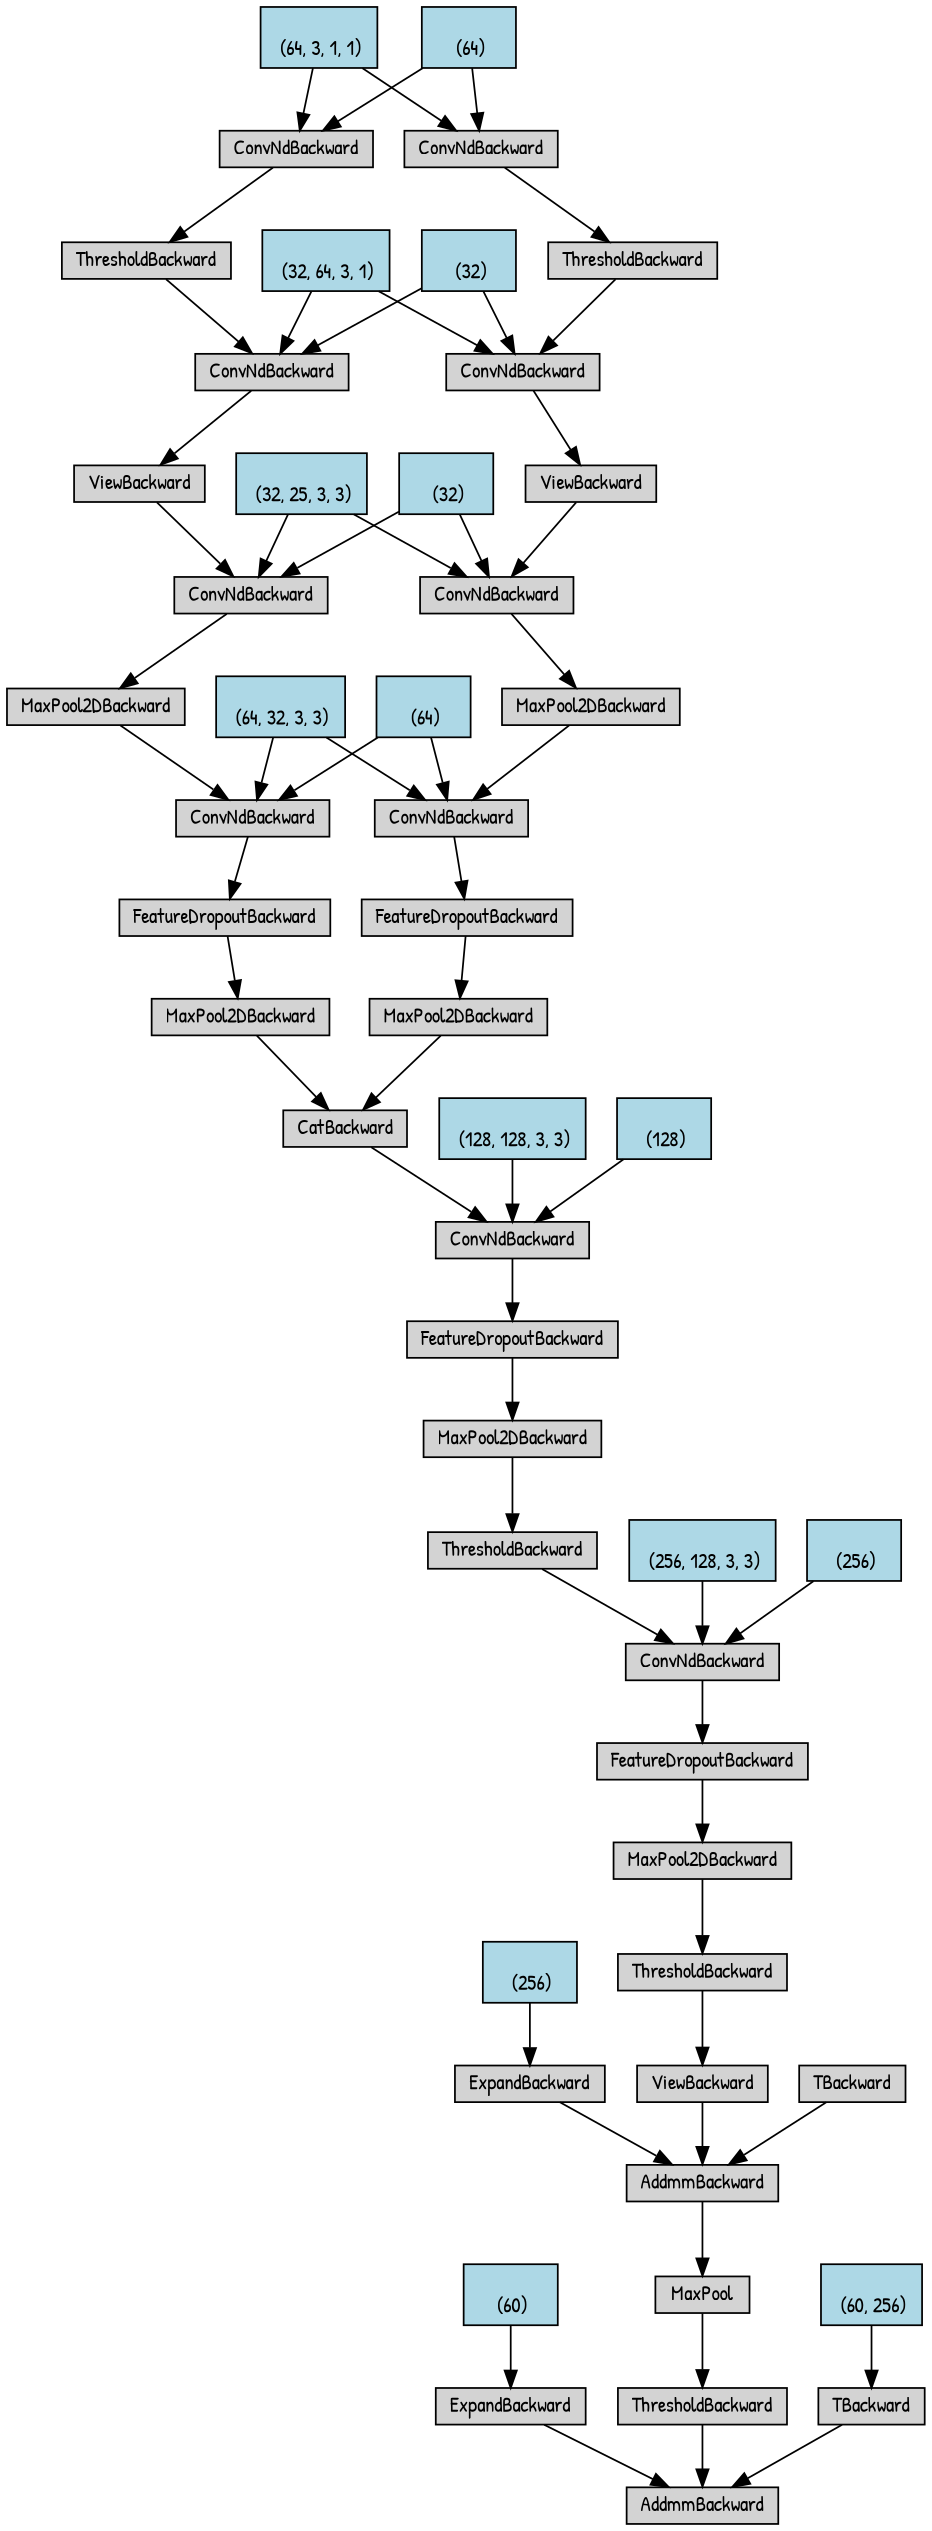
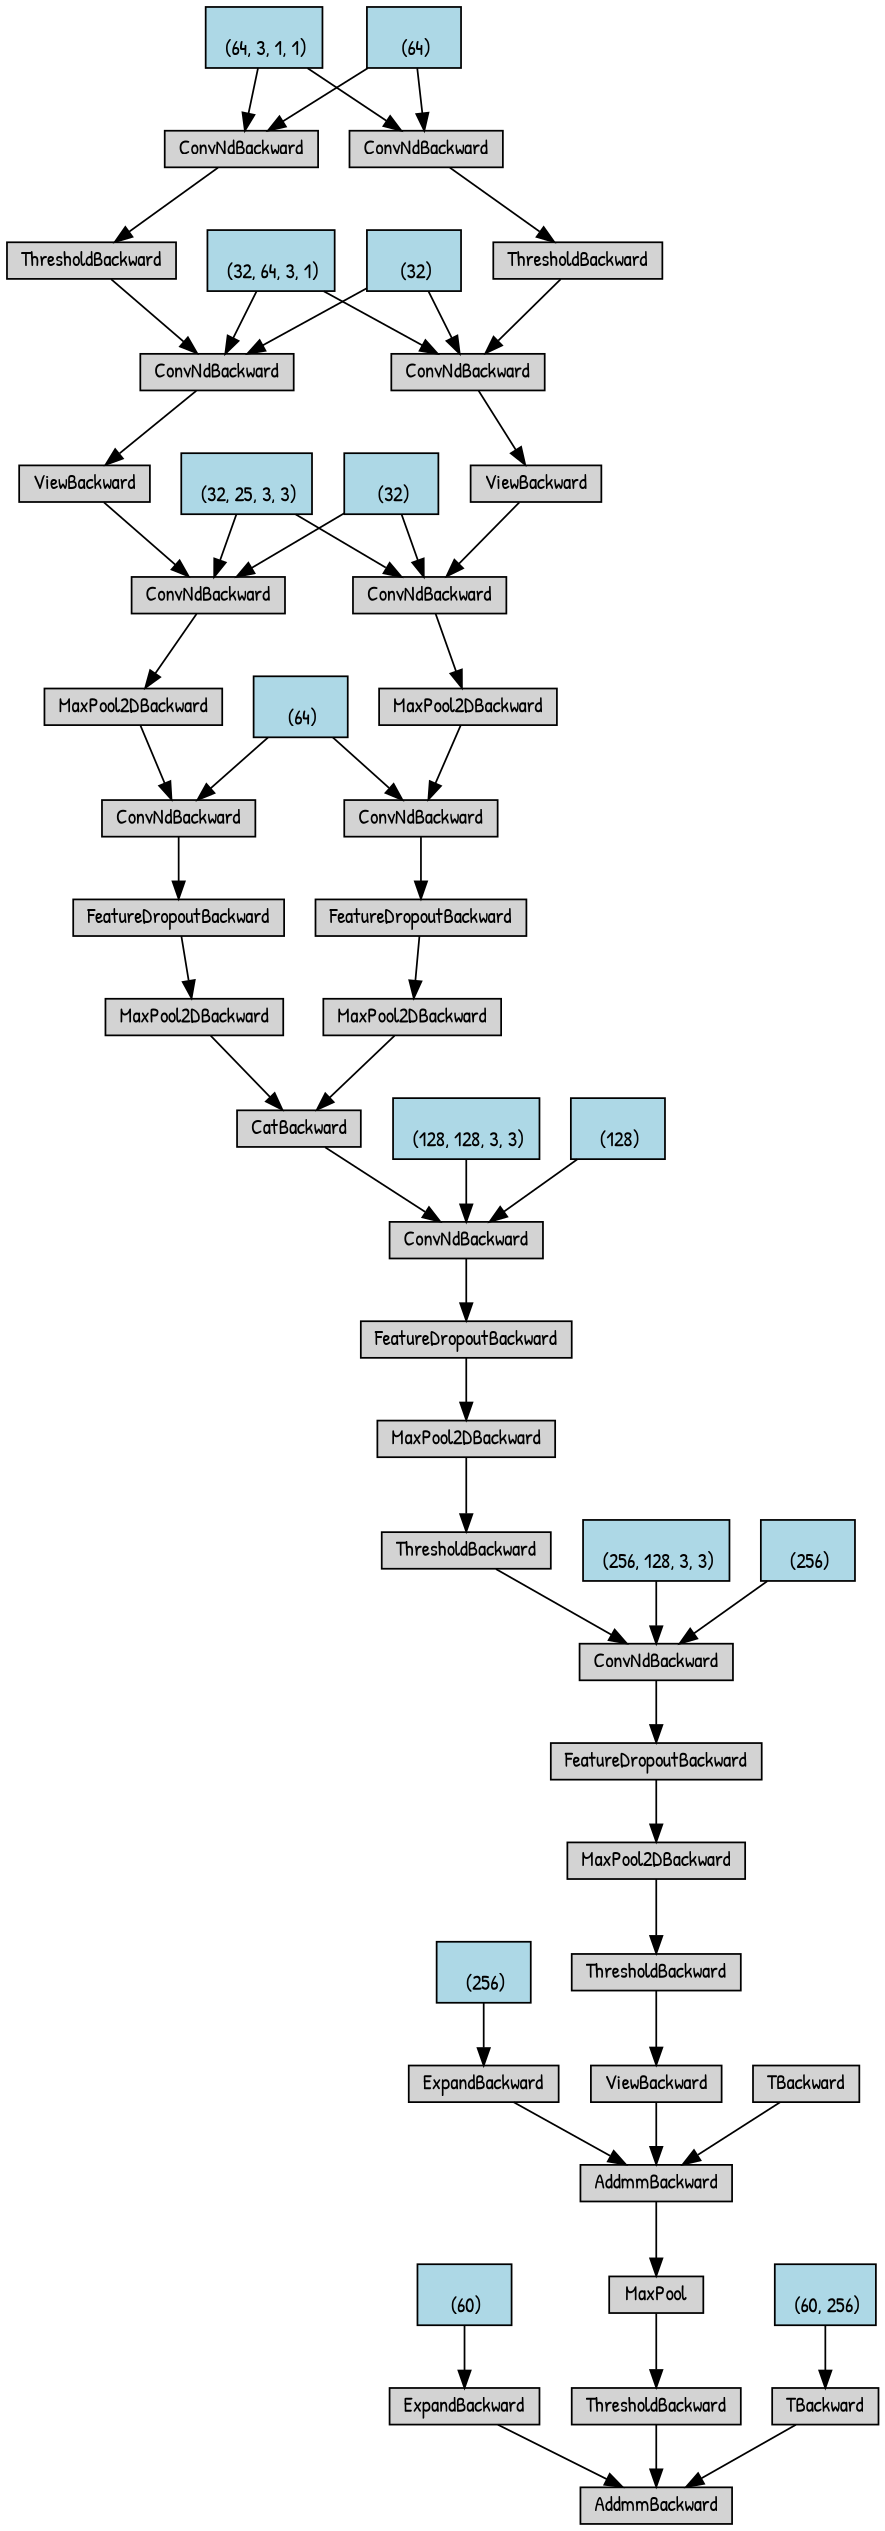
(281, 707) -> none
